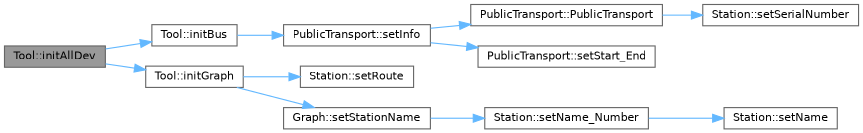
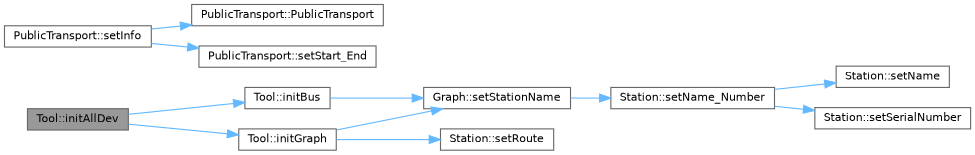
(677, 15) -> (789, 108)
(255, 35) -> (371, 98)
